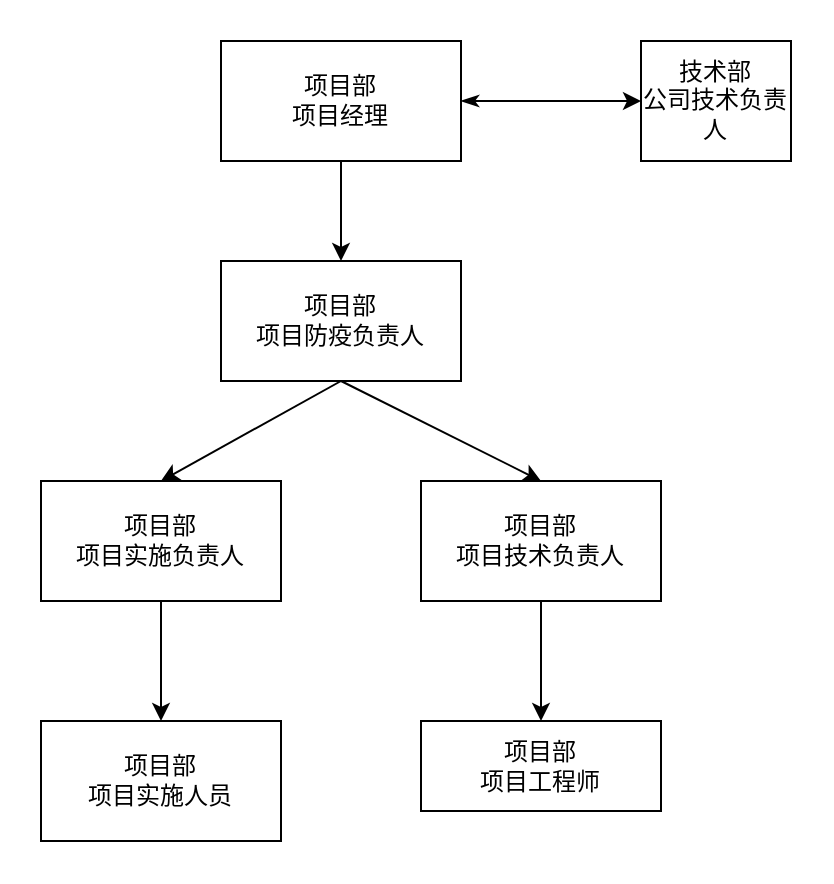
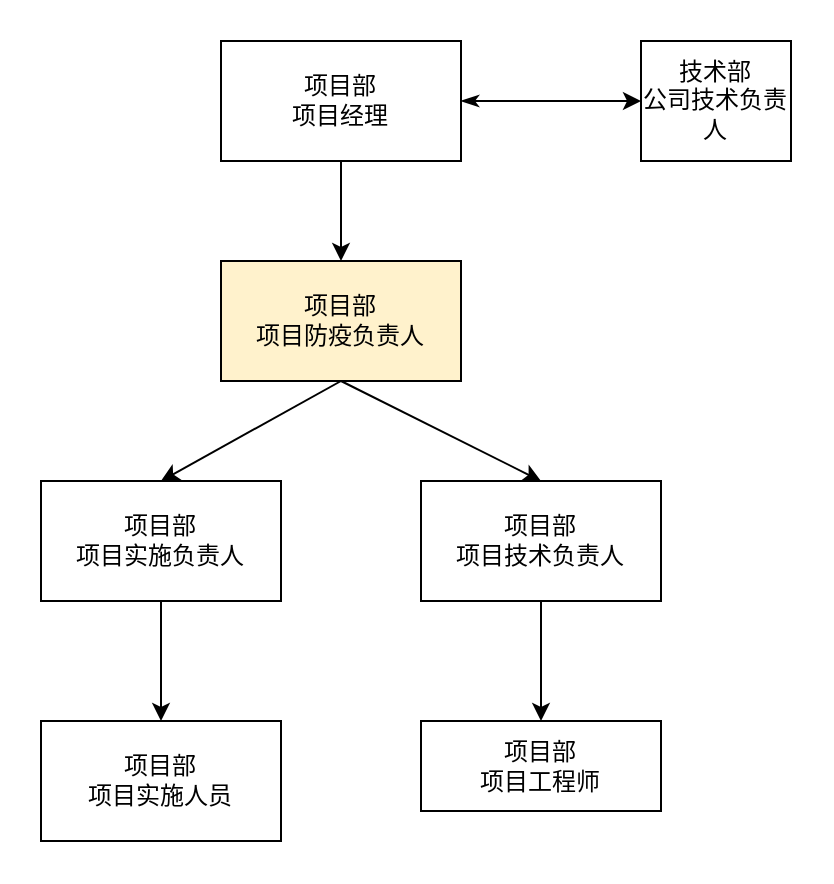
(341, 321) -> (341, 321)
